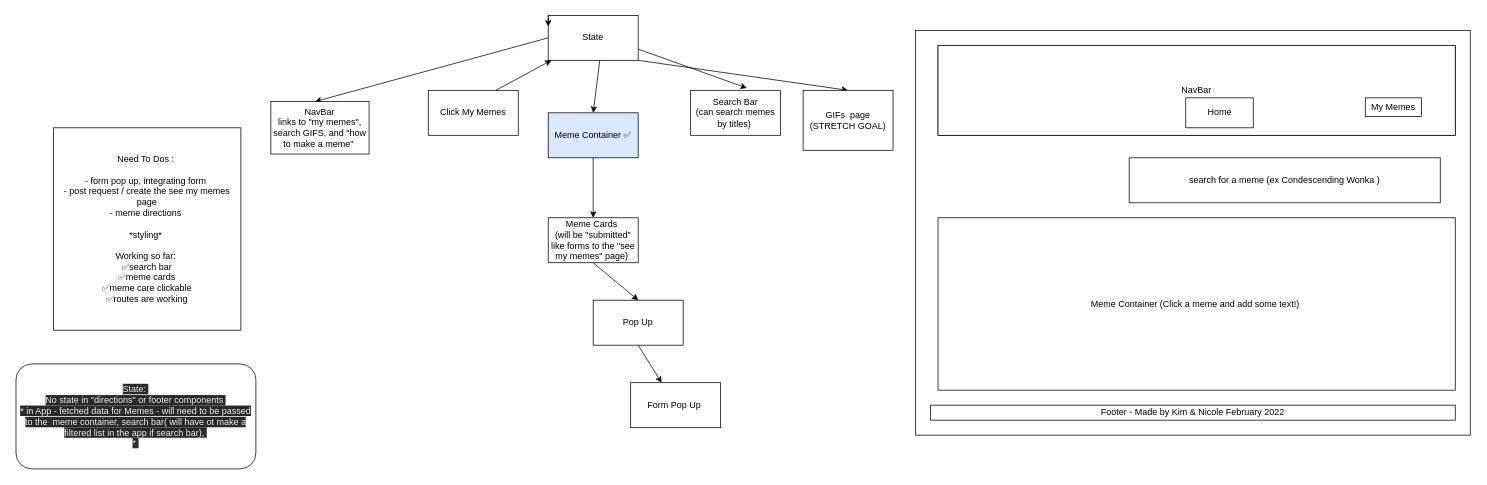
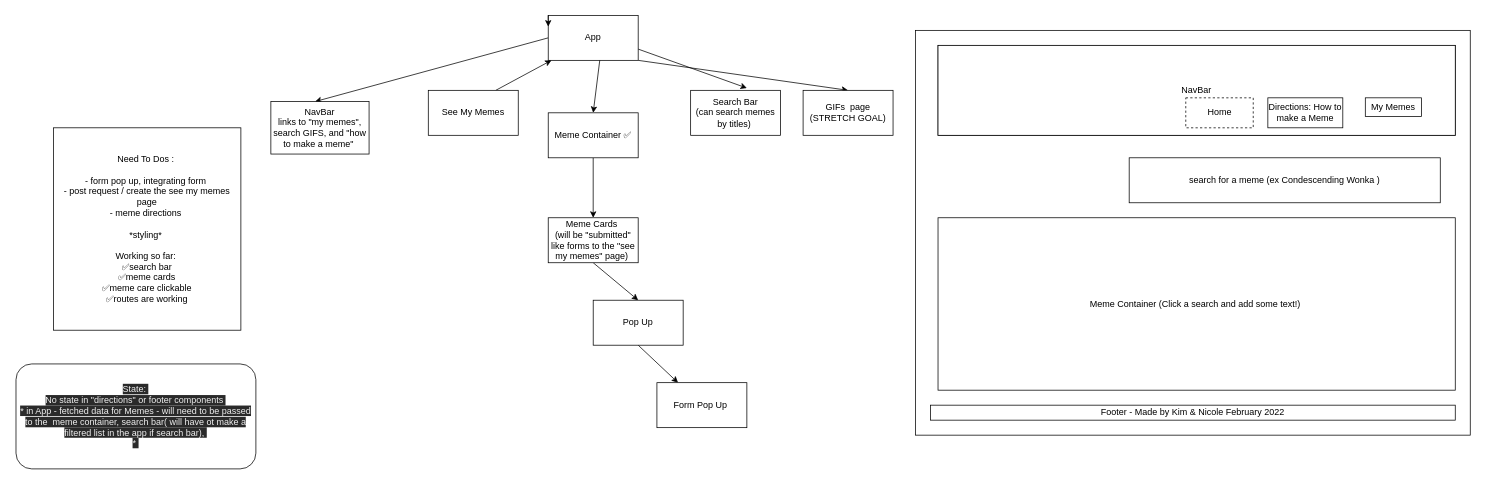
(593, 38) -> (593, 38)
(473, 113) -> (473, 113)
(1220, 113) -> (1220, 113)
none -> (1305, 113)
(848, 120) -> (848, 113)
(593, 135) -> (593, 135)
(1197, 304) -> (1197, 304)
(675, 405) -> (702, 405)
